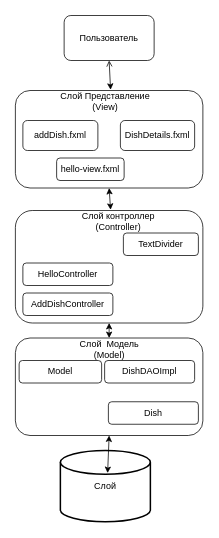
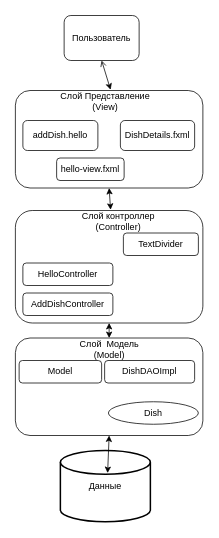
(109, 38) -> (102, 38)
(60, 135) -> (60, 135)
(153, 413) -> (153, 413)
(105, 486) -> (105, 486)
